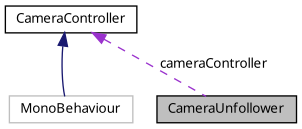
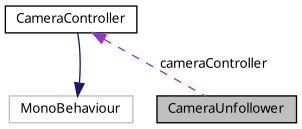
(62, 71) -> (80, 58)
